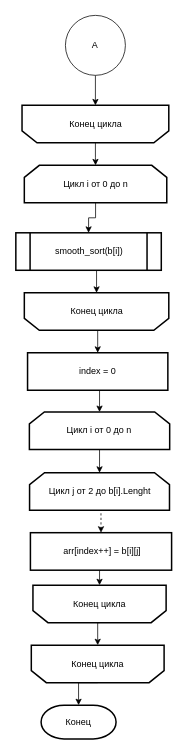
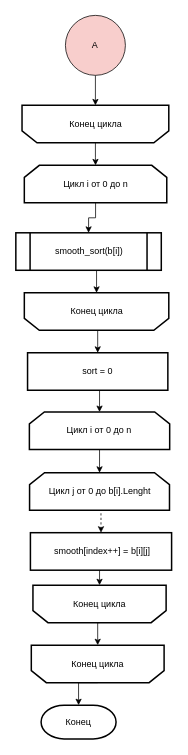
(95, 45) -> (95, 45)
(98, 372) -> (98, 372)
(100, 492) -> (100, 492)
(101, 552) -> (101, 552)
